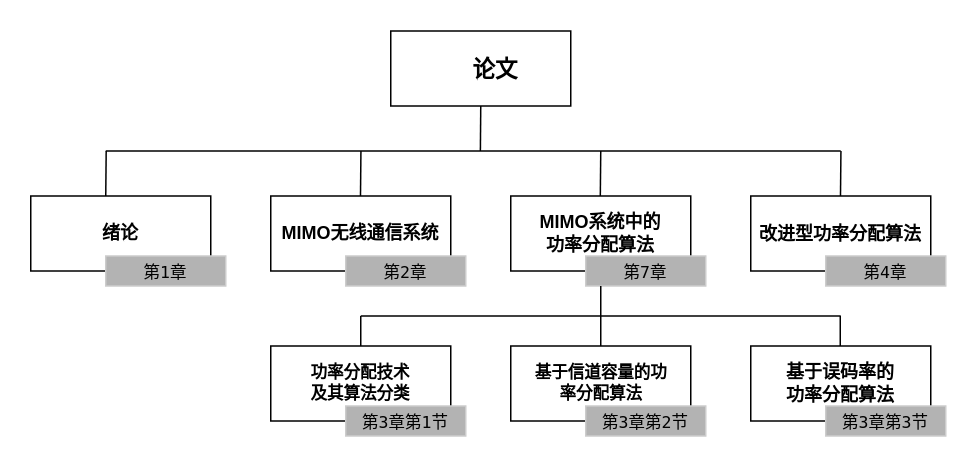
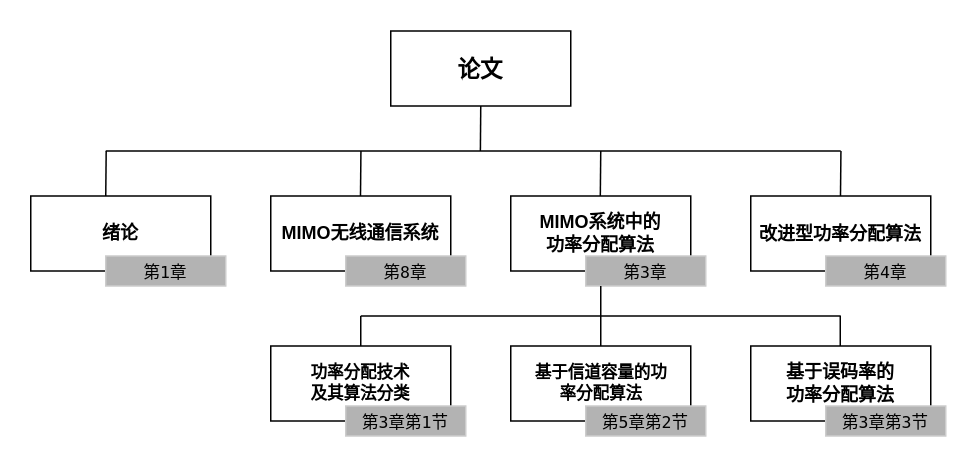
(496, 68) -> (481, 68)
(406, 271) -> (406, 271)
(646, 271) -> (646, 271)
(646, 421) -> (646, 421)
